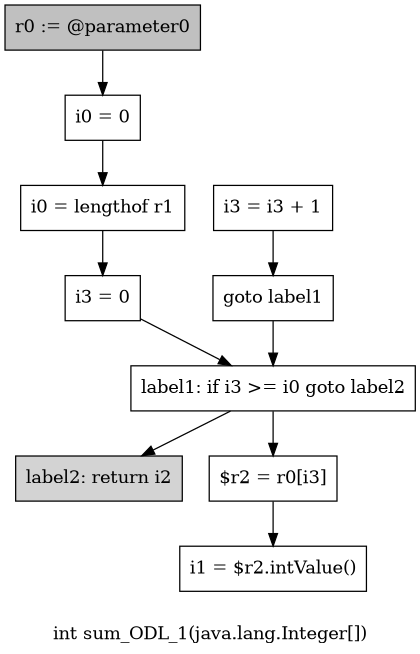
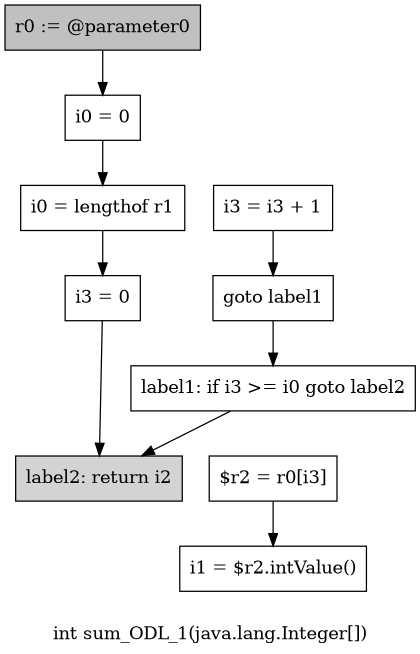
(180, 339) -> (101, 382)
(273, 427) -> none
